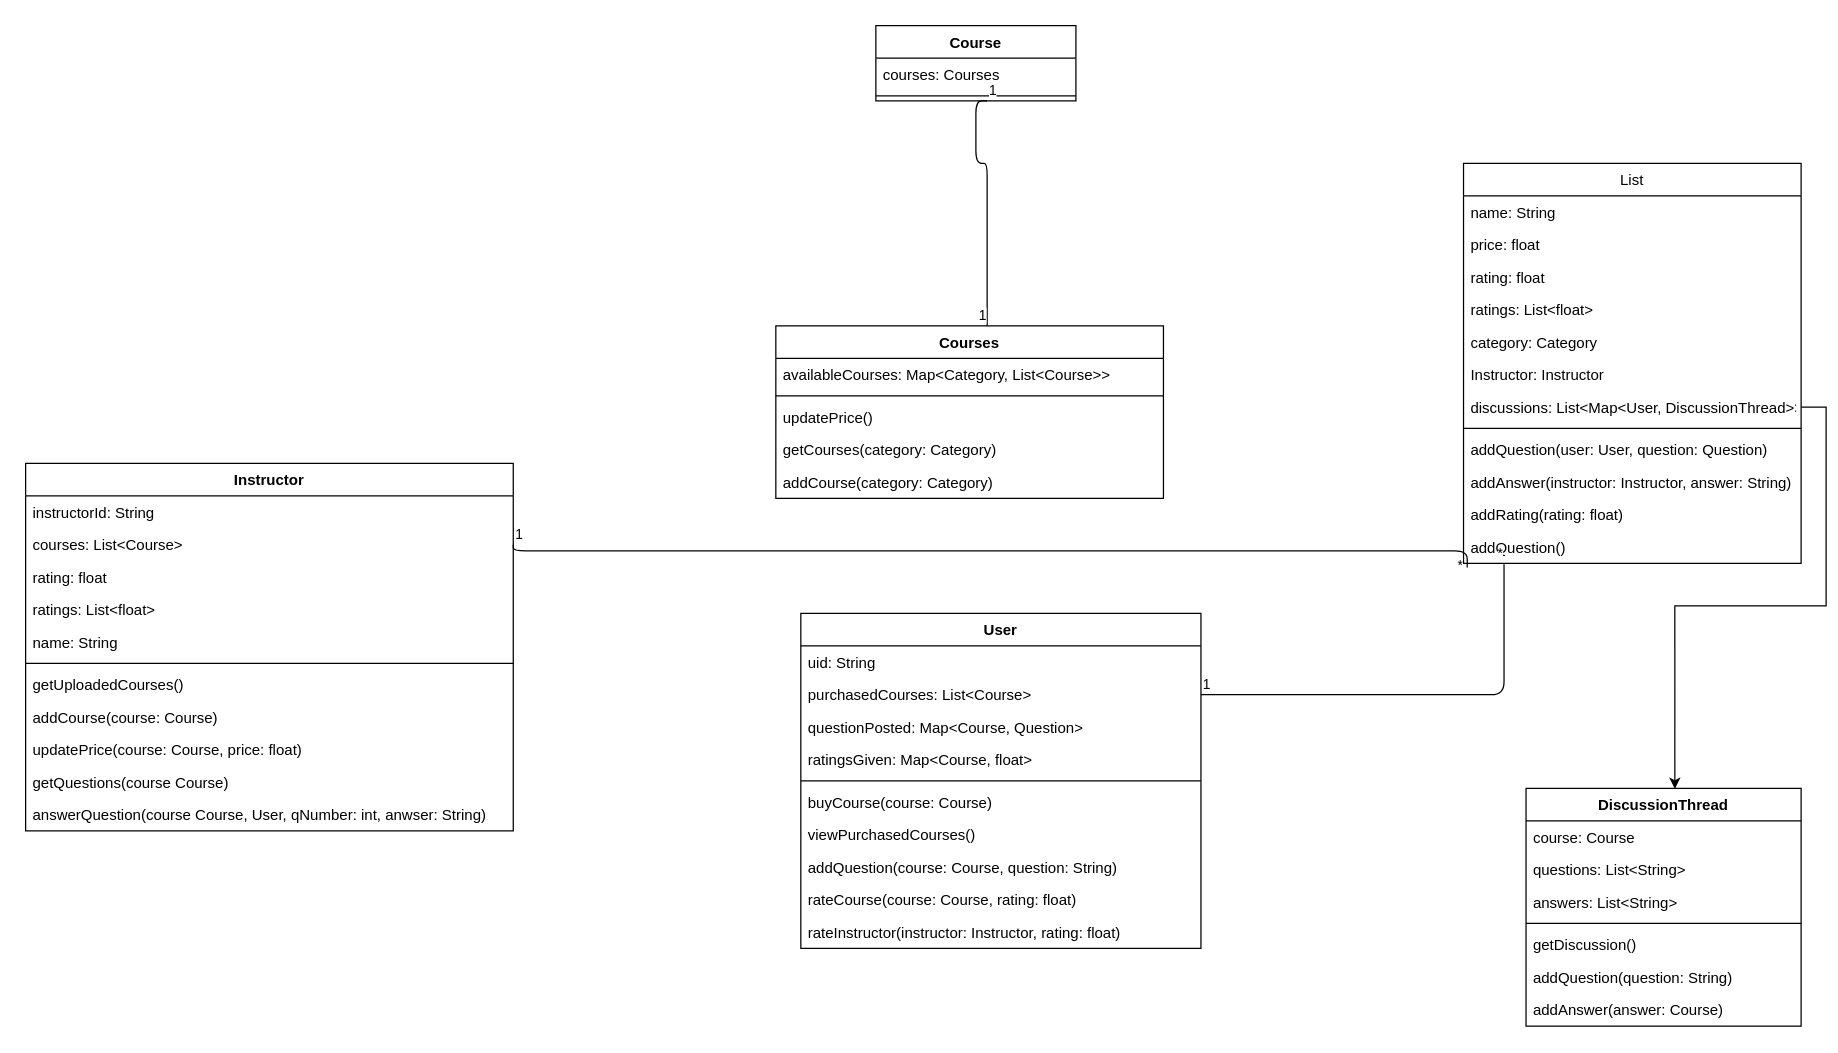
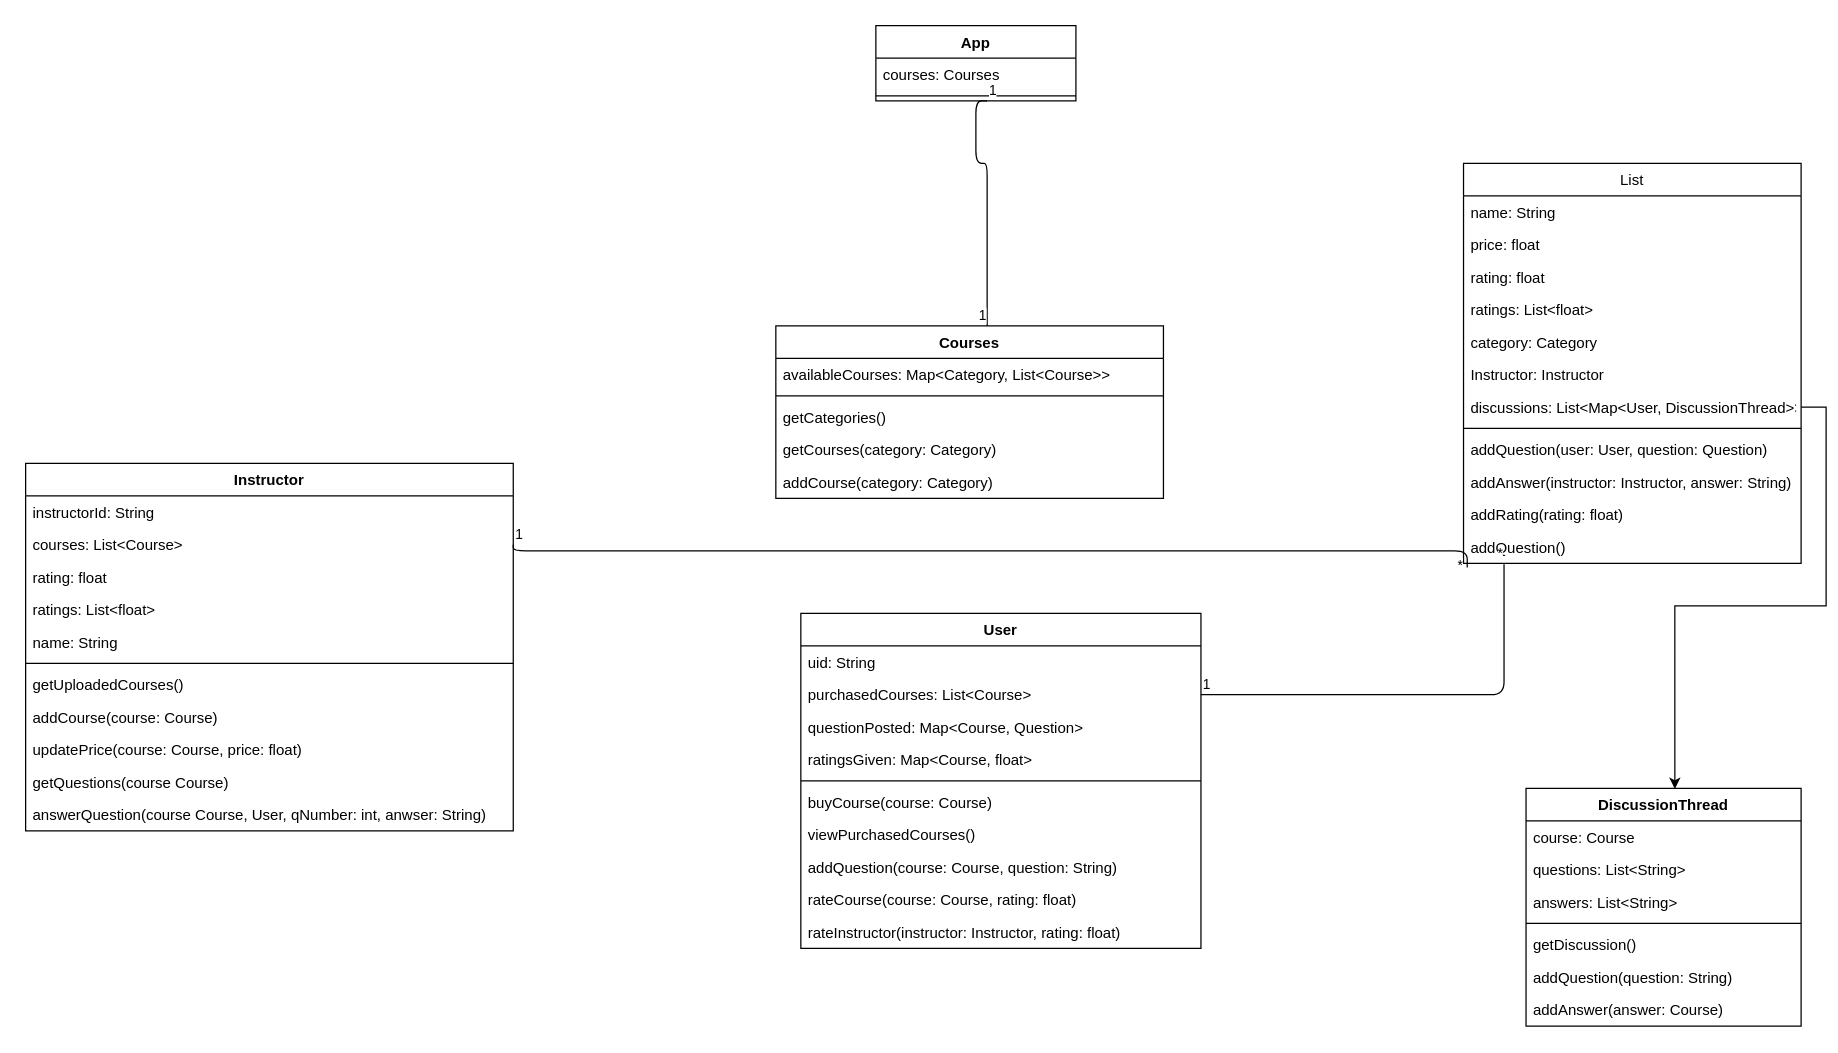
(975, 43) -> (975, 43)
(835, 418) -> (844, 418)
